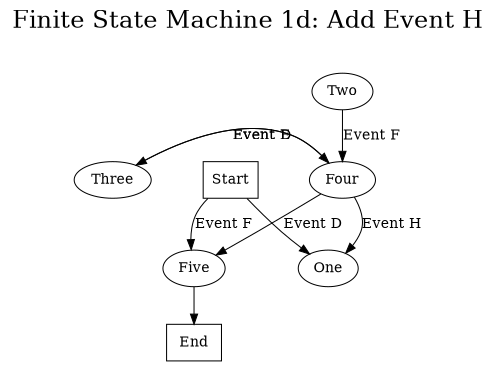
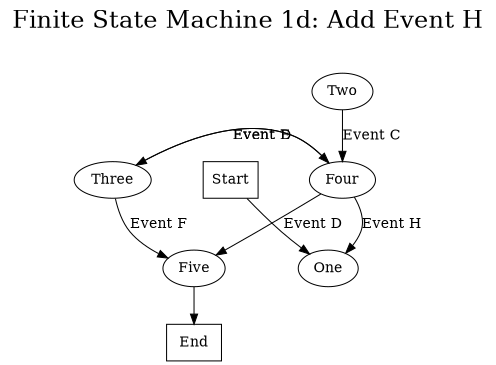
(372, 136) -> (372, 136)
(195, 217) -> (130, 232)
